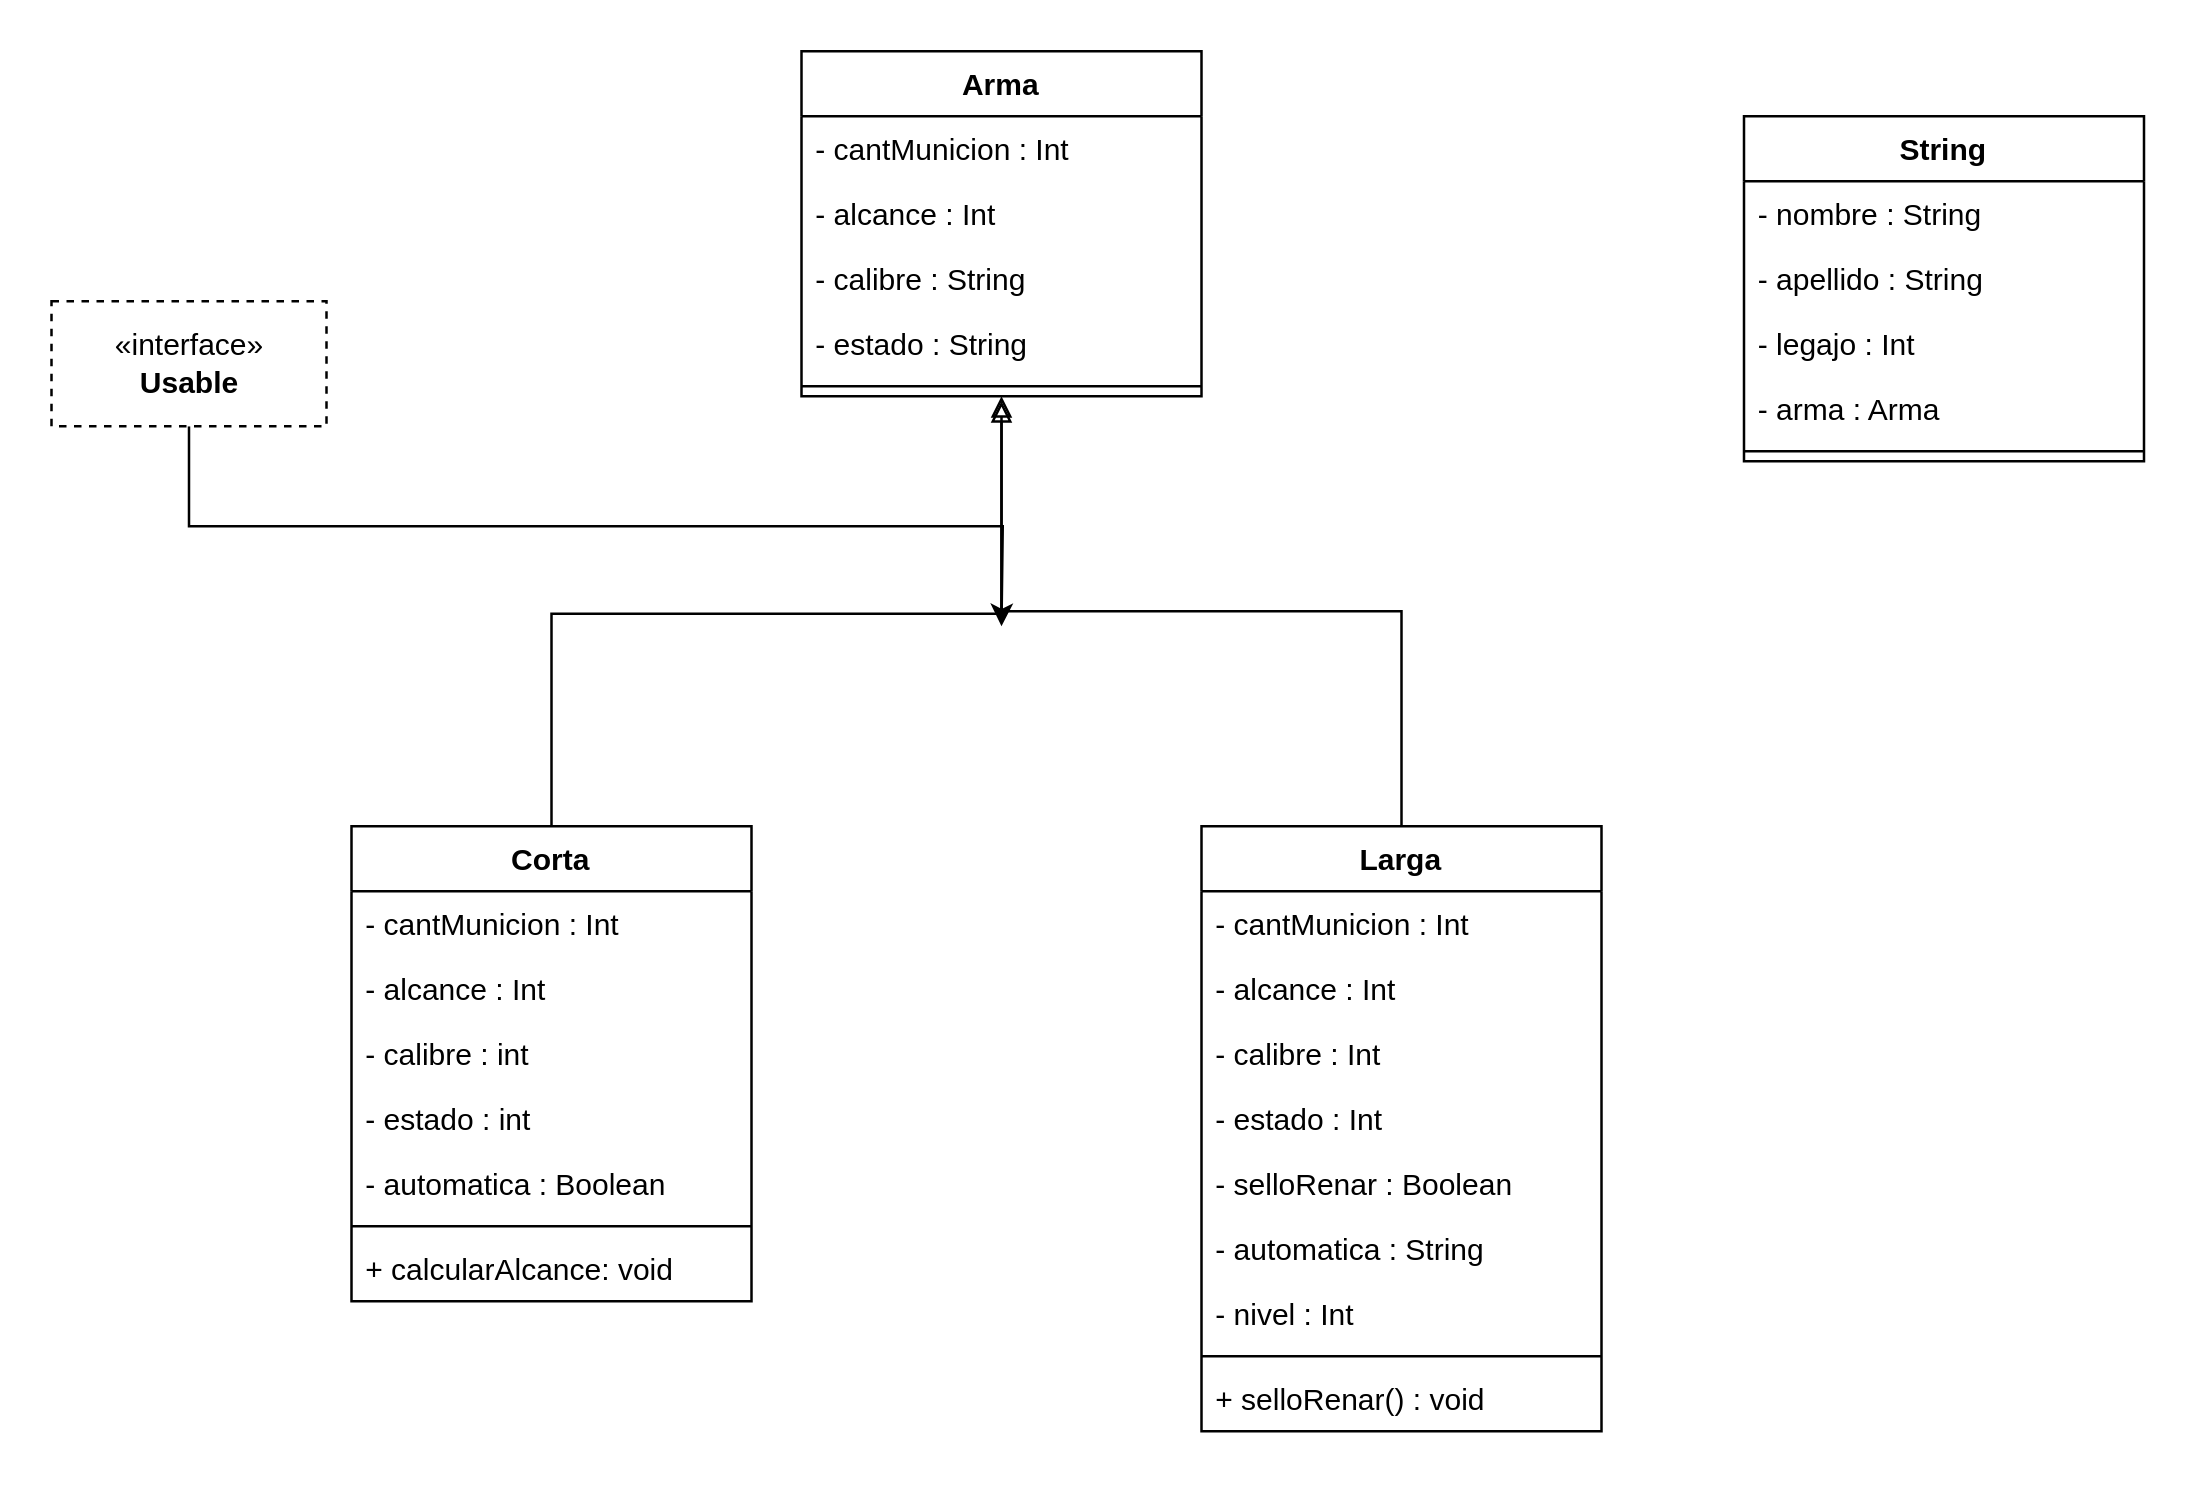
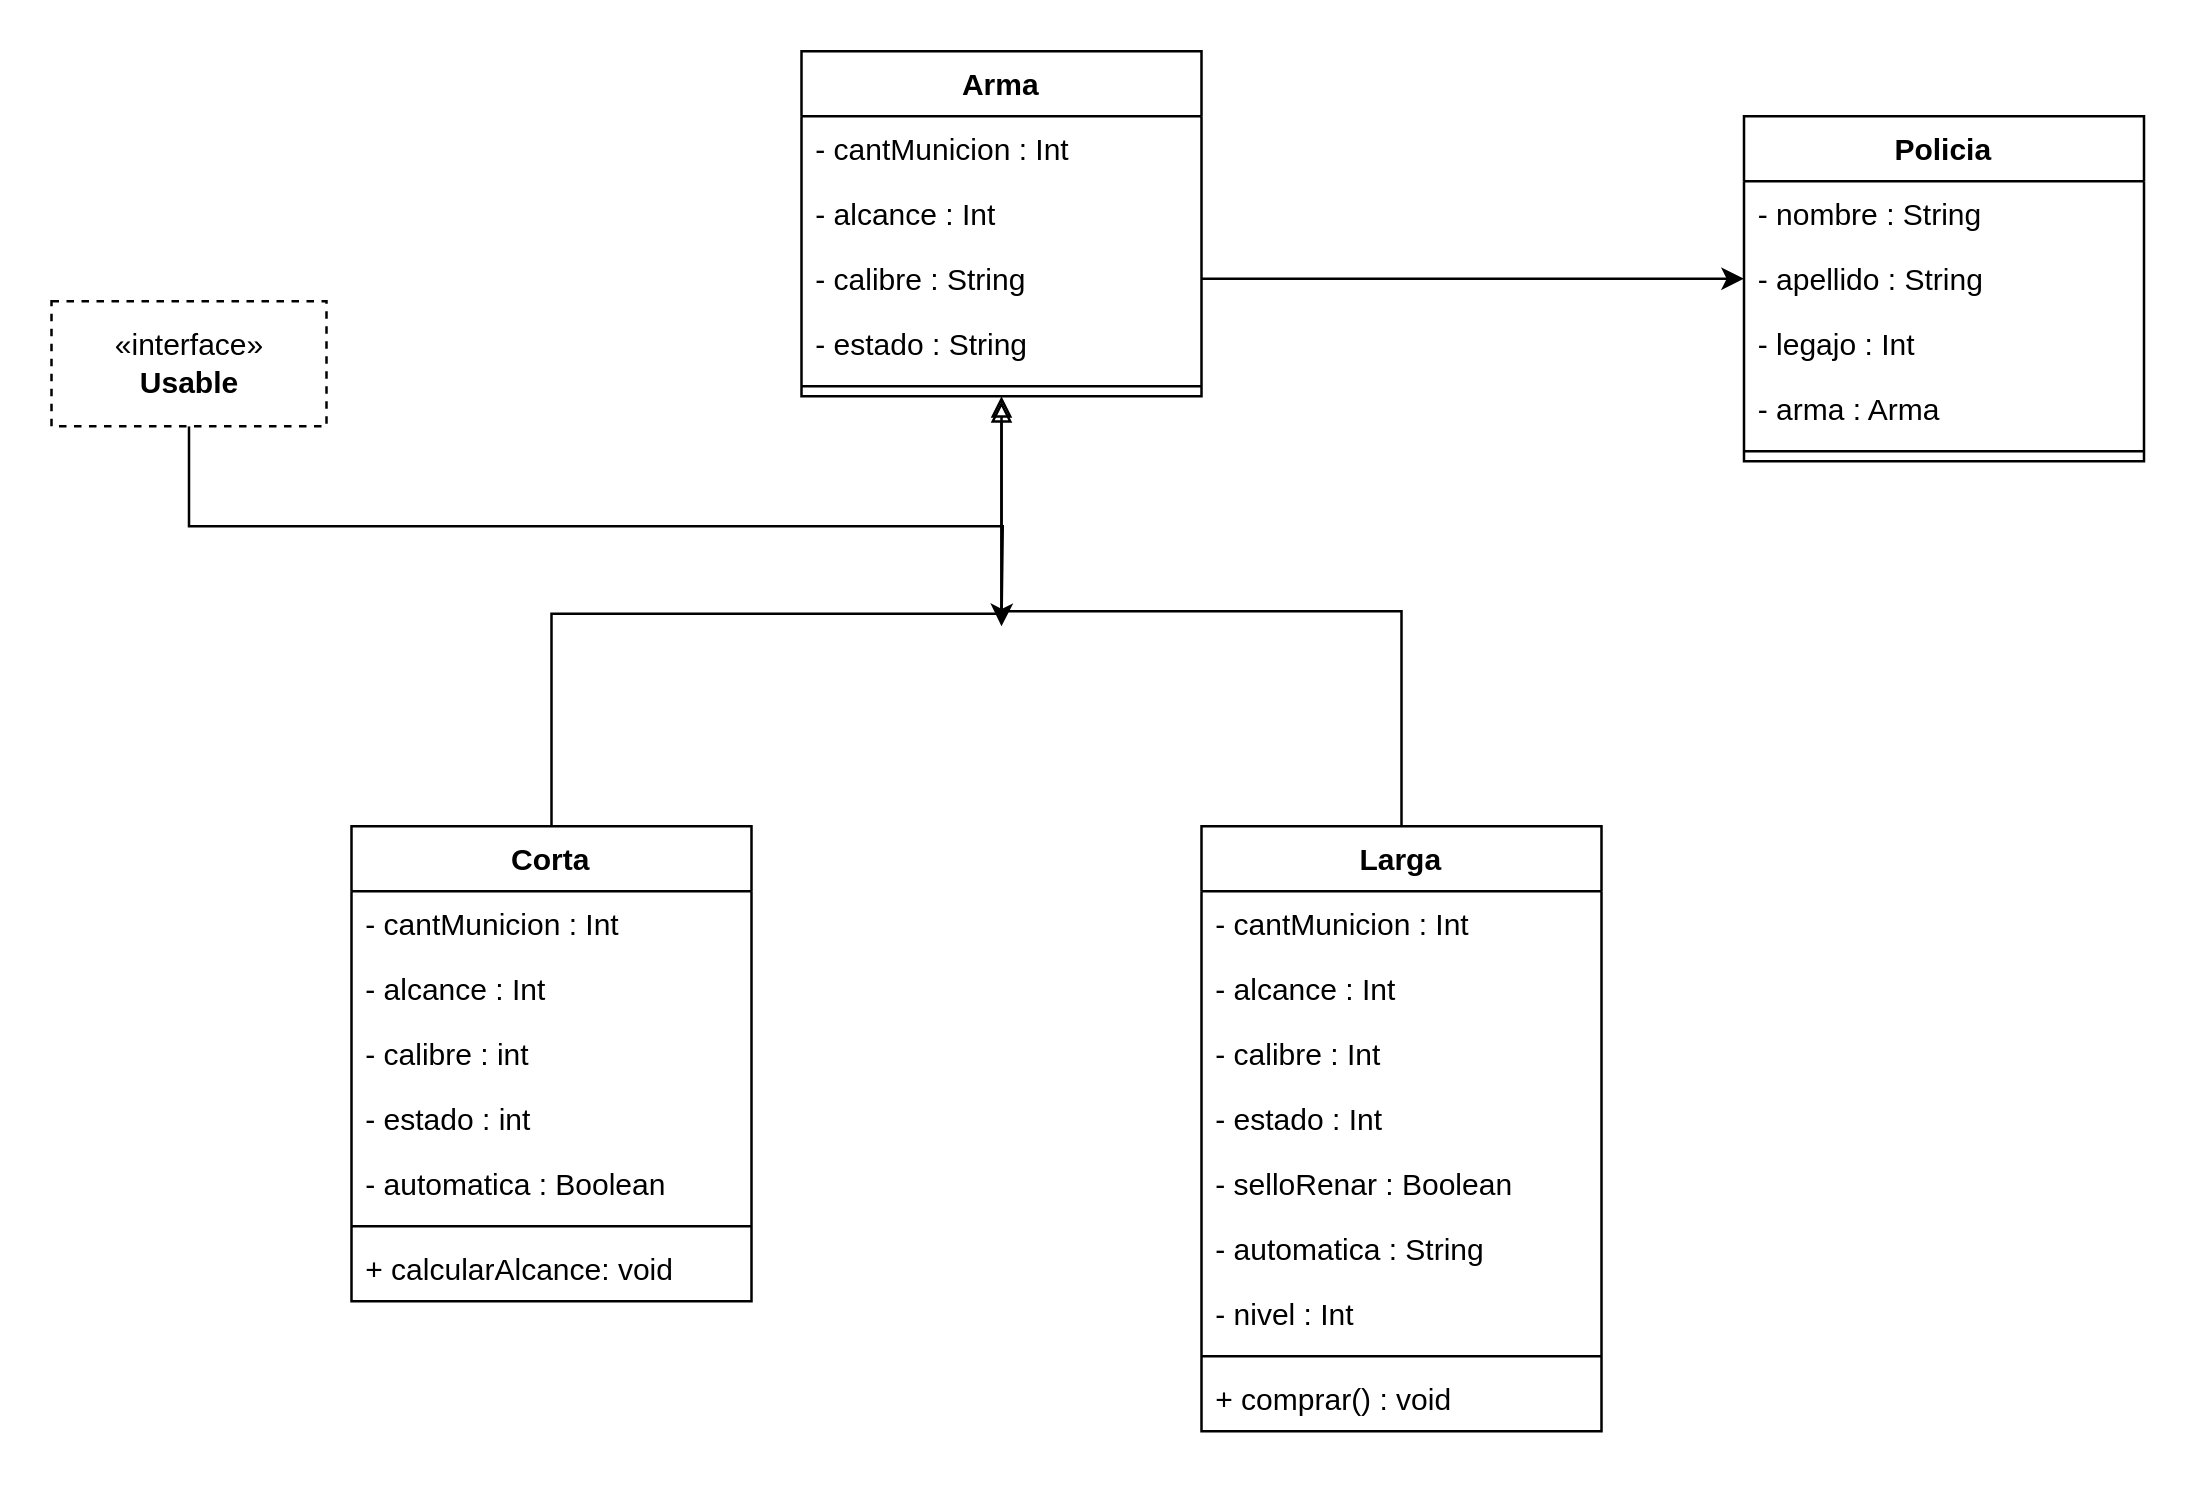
(1943, 150) -> (1943, 150)
none -> (1467, 279)
(1364, 1400) -> (1347, 1400)
